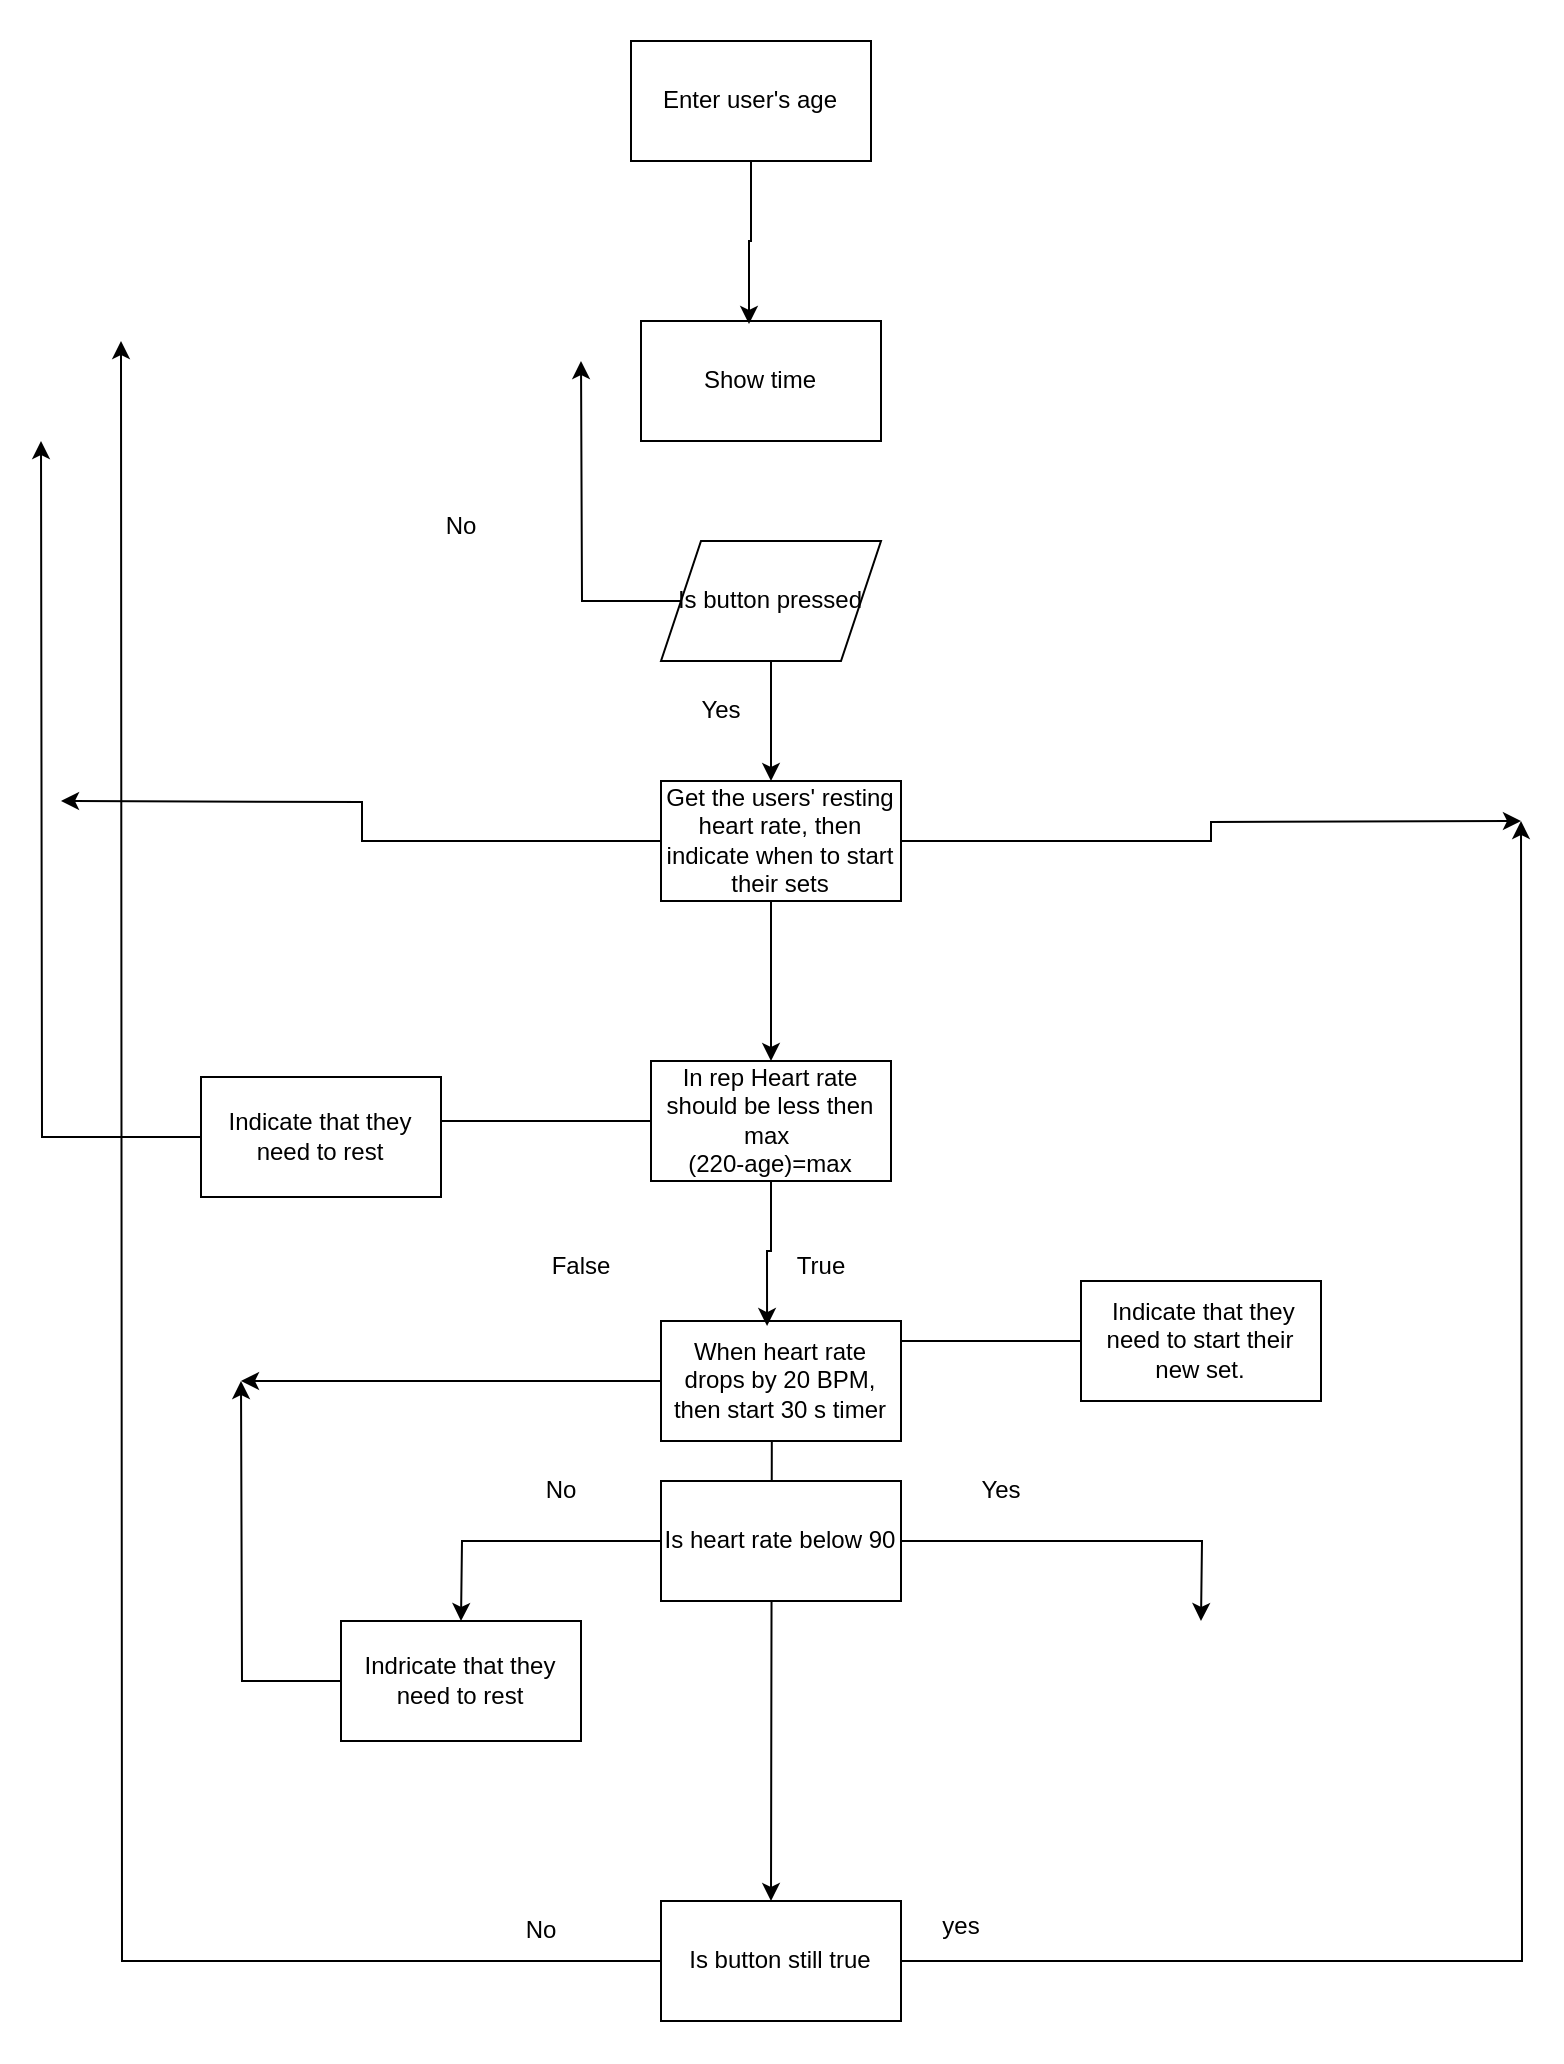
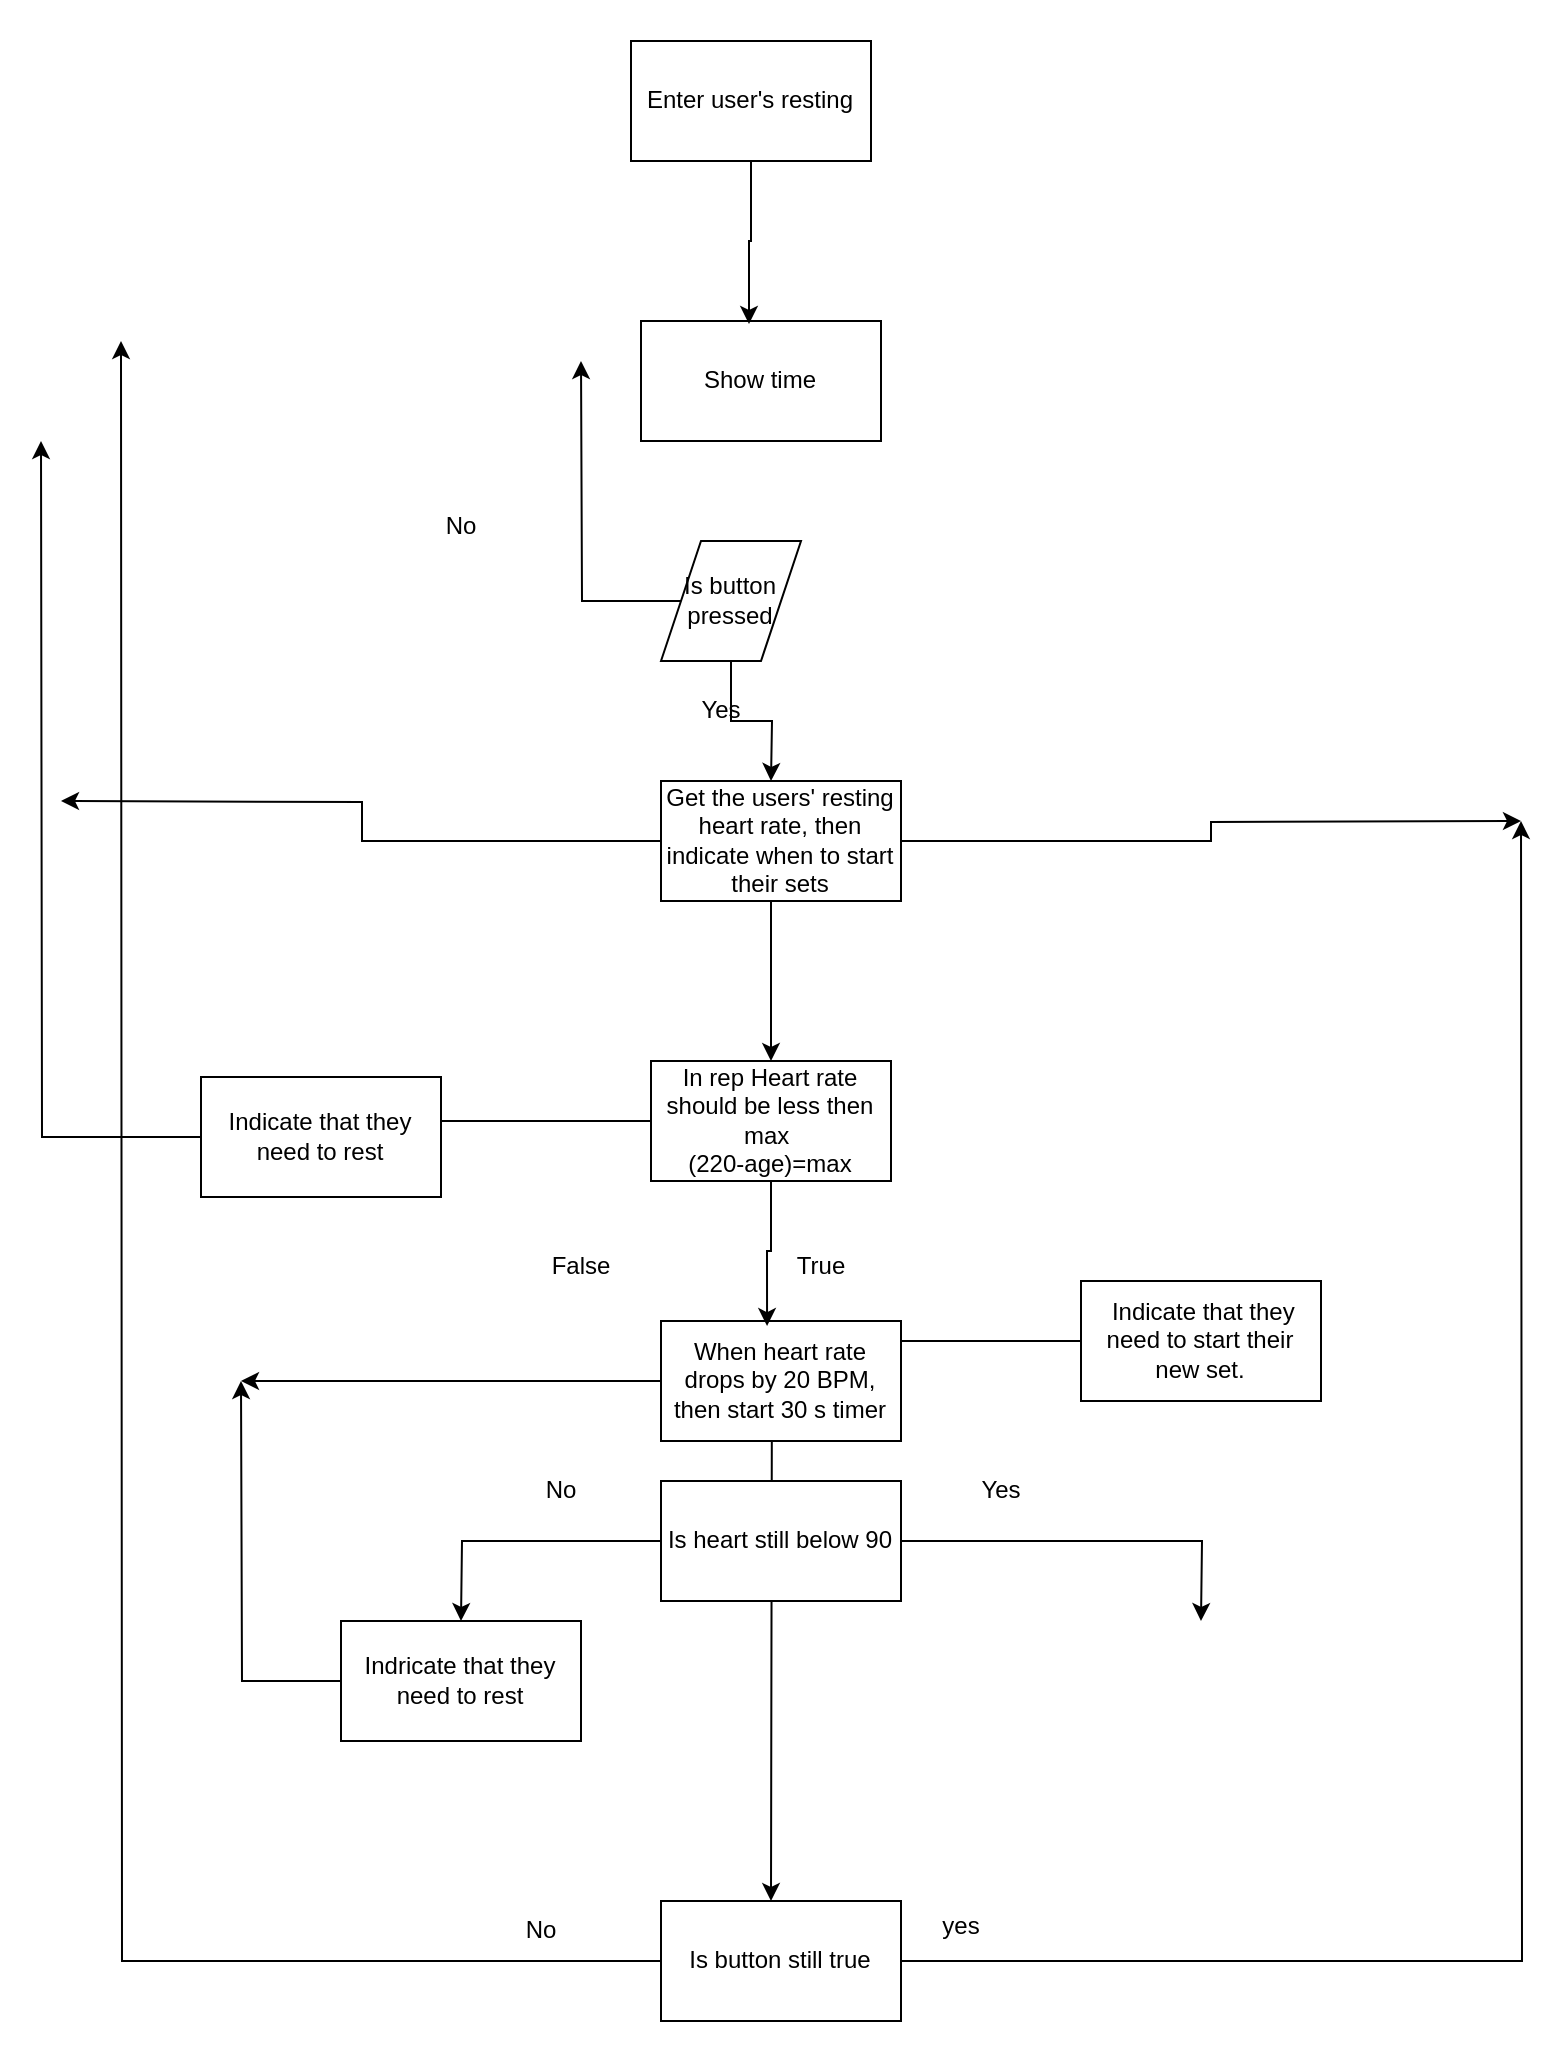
(751, 101) -> (751, 101)
(771, 601) -> (731, 601)
(781, 1541) -> (781, 1541)
